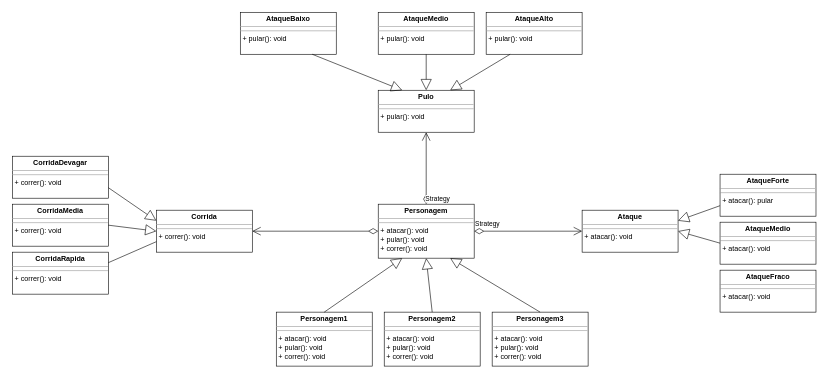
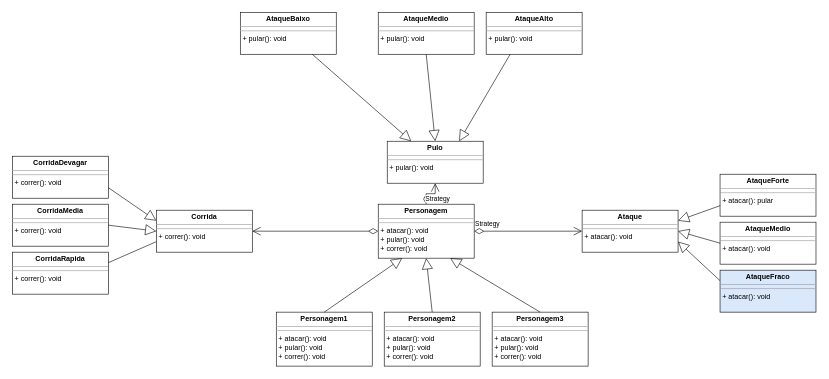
(426, 111) -> (435, 162)
none -> (703, 265)
(768, 291) -> (768, 291)
